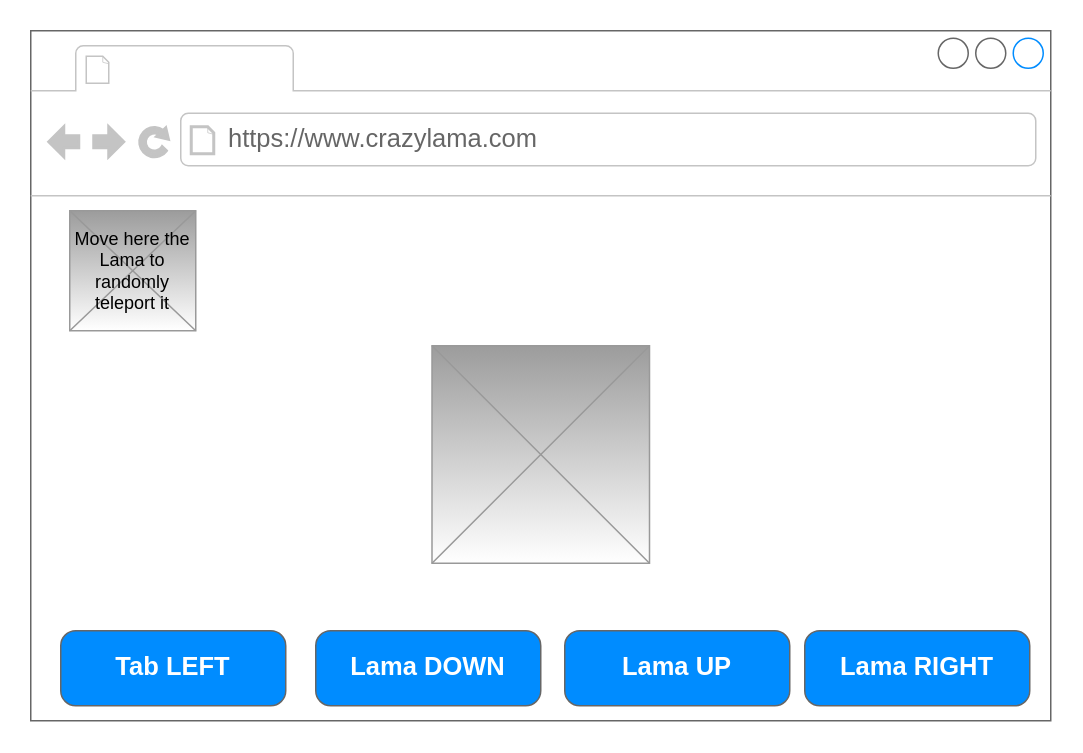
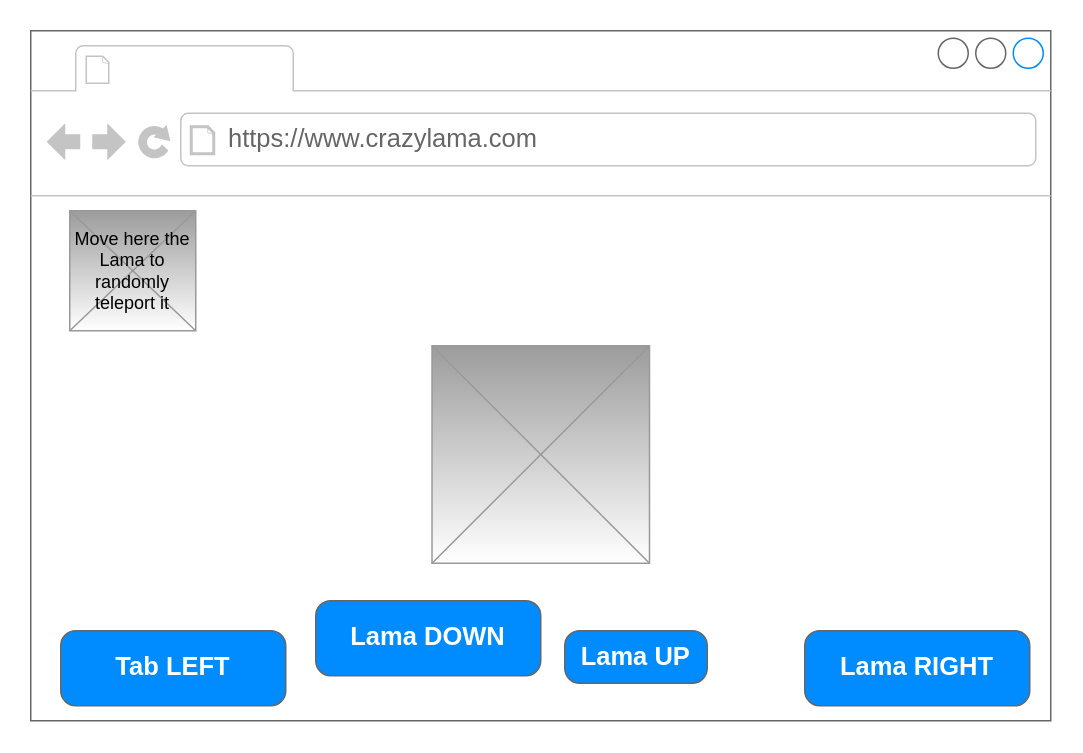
(428, 668) -> (428, 638)
(677, 668) -> (636, 657)
